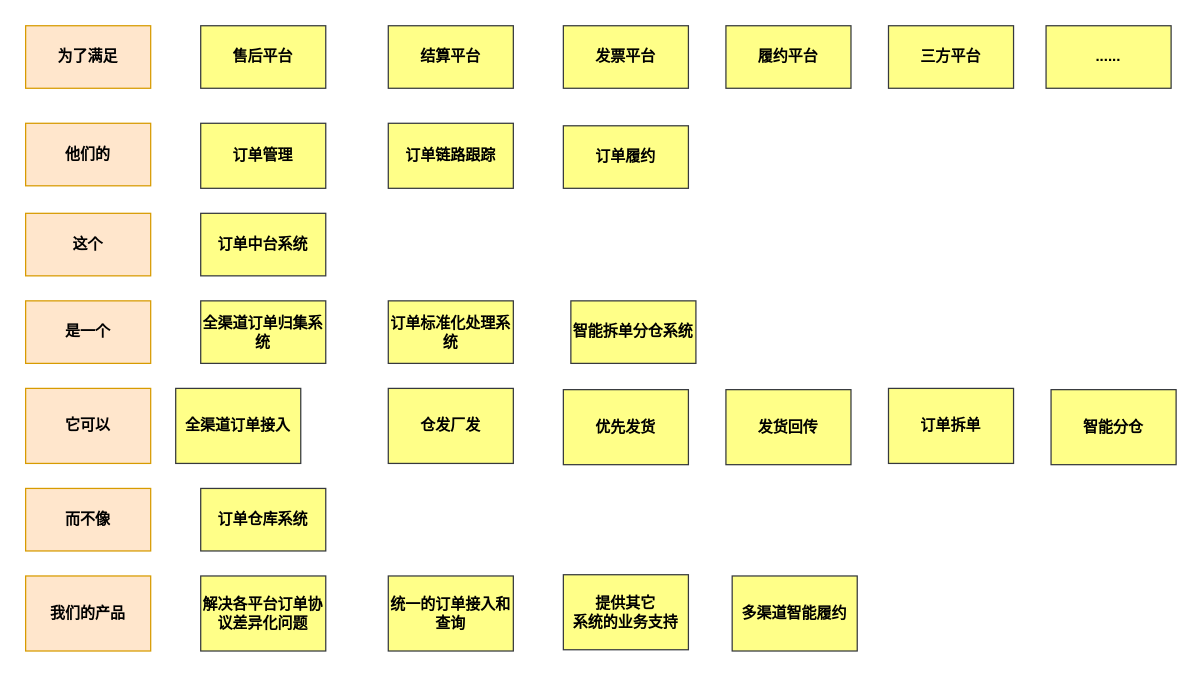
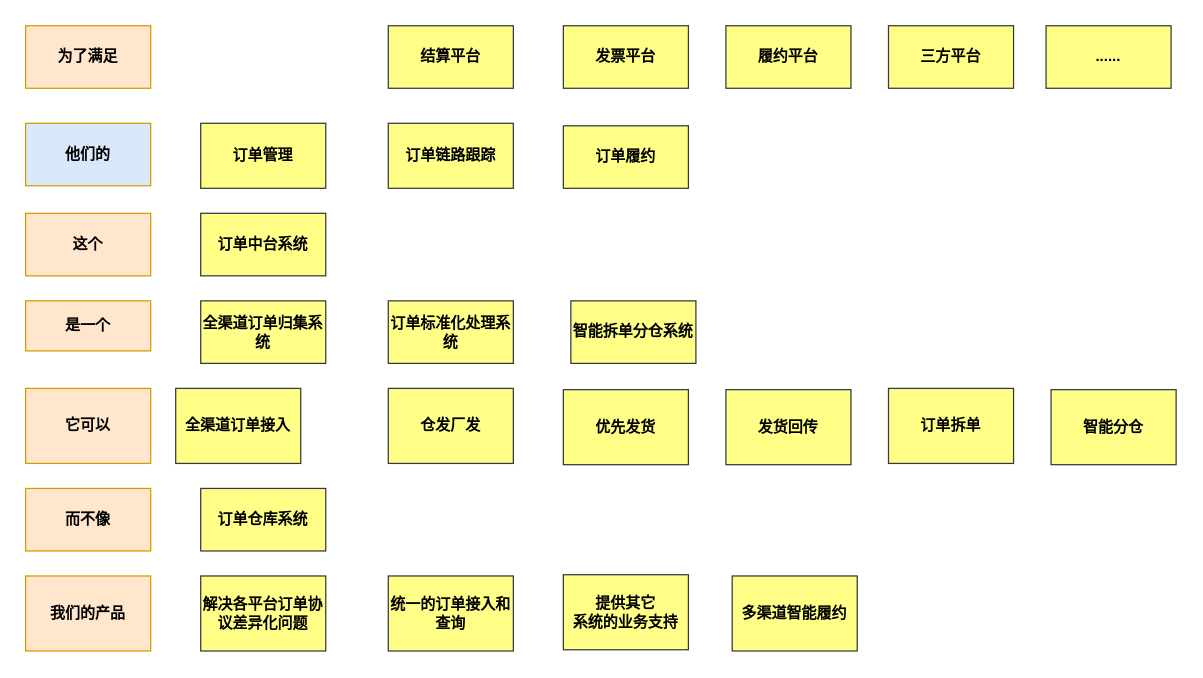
(263, 57) -> none
(88, 154) -> (88, 154)
(88, 332) -> (88, 326)
